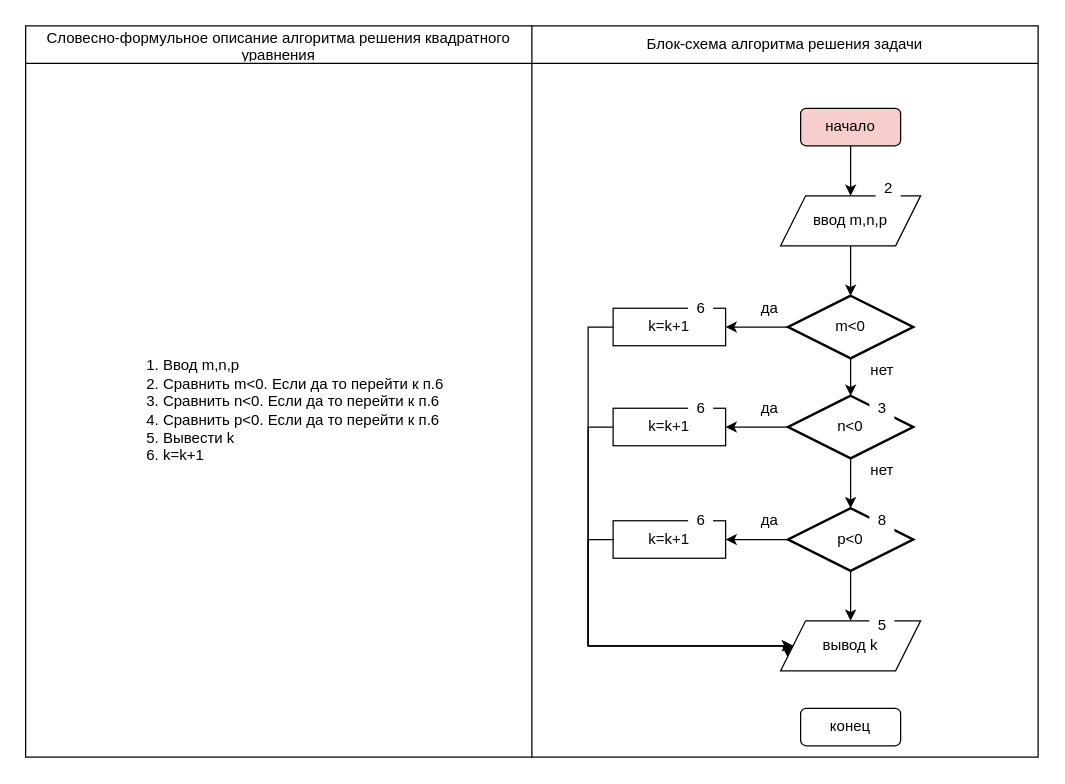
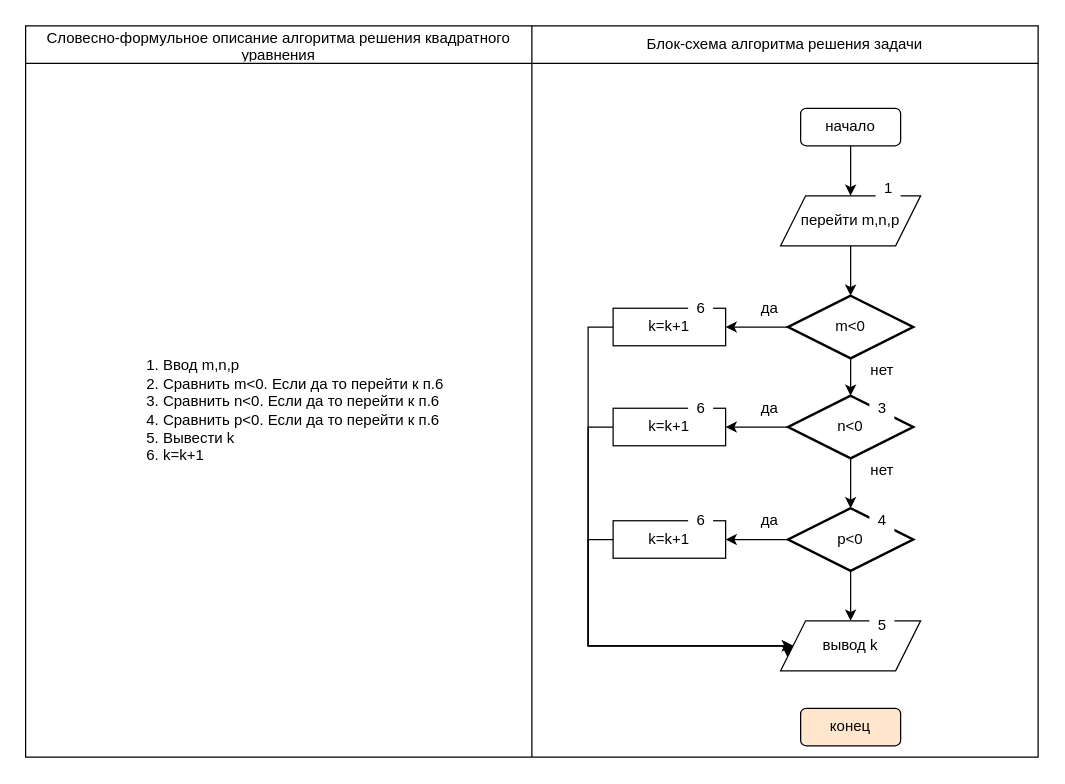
(851, 127) -> (851, 127)
(889, 188) -> (889, 188)
(851, 221) -> (851, 221)
(883, 521) -> (883, 521)
(851, 727) -> (851, 727)
